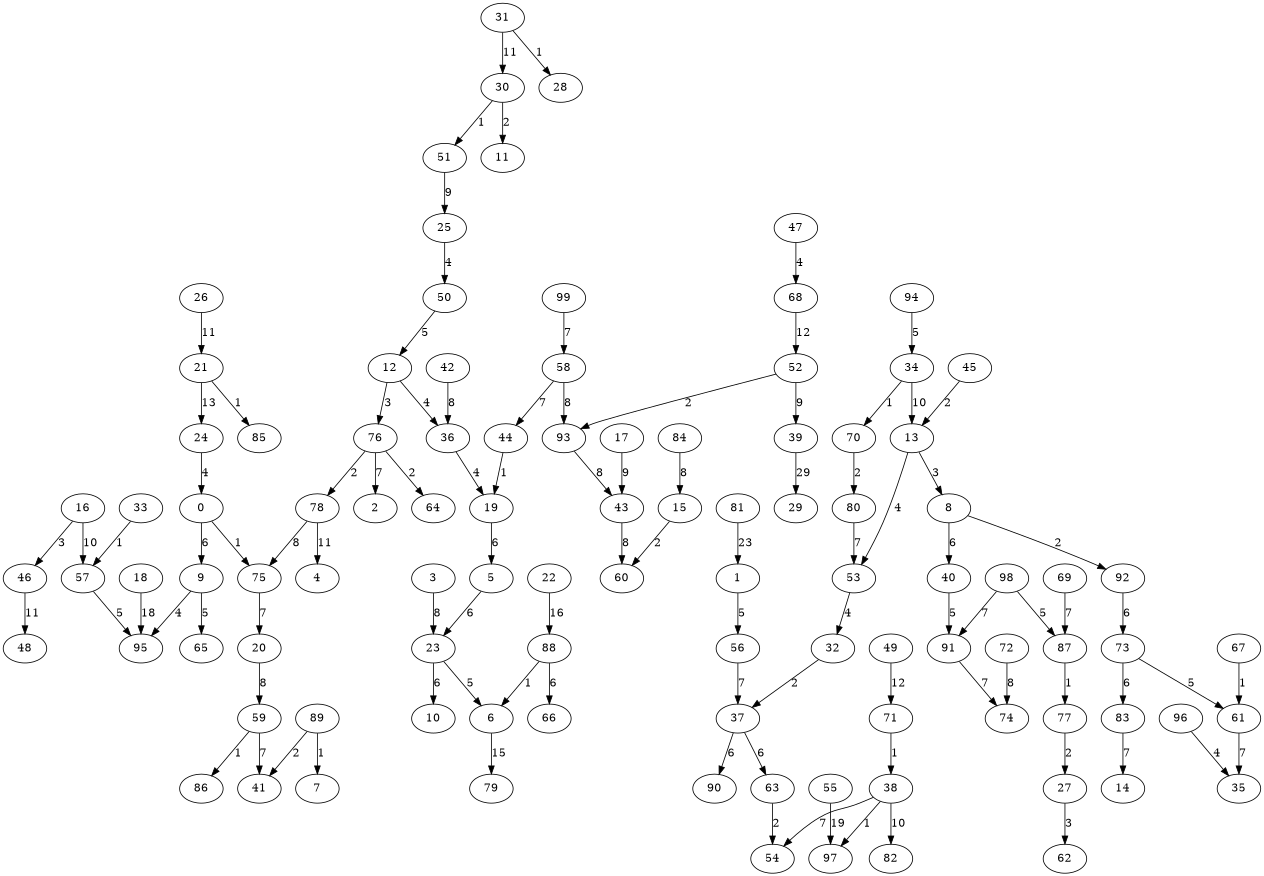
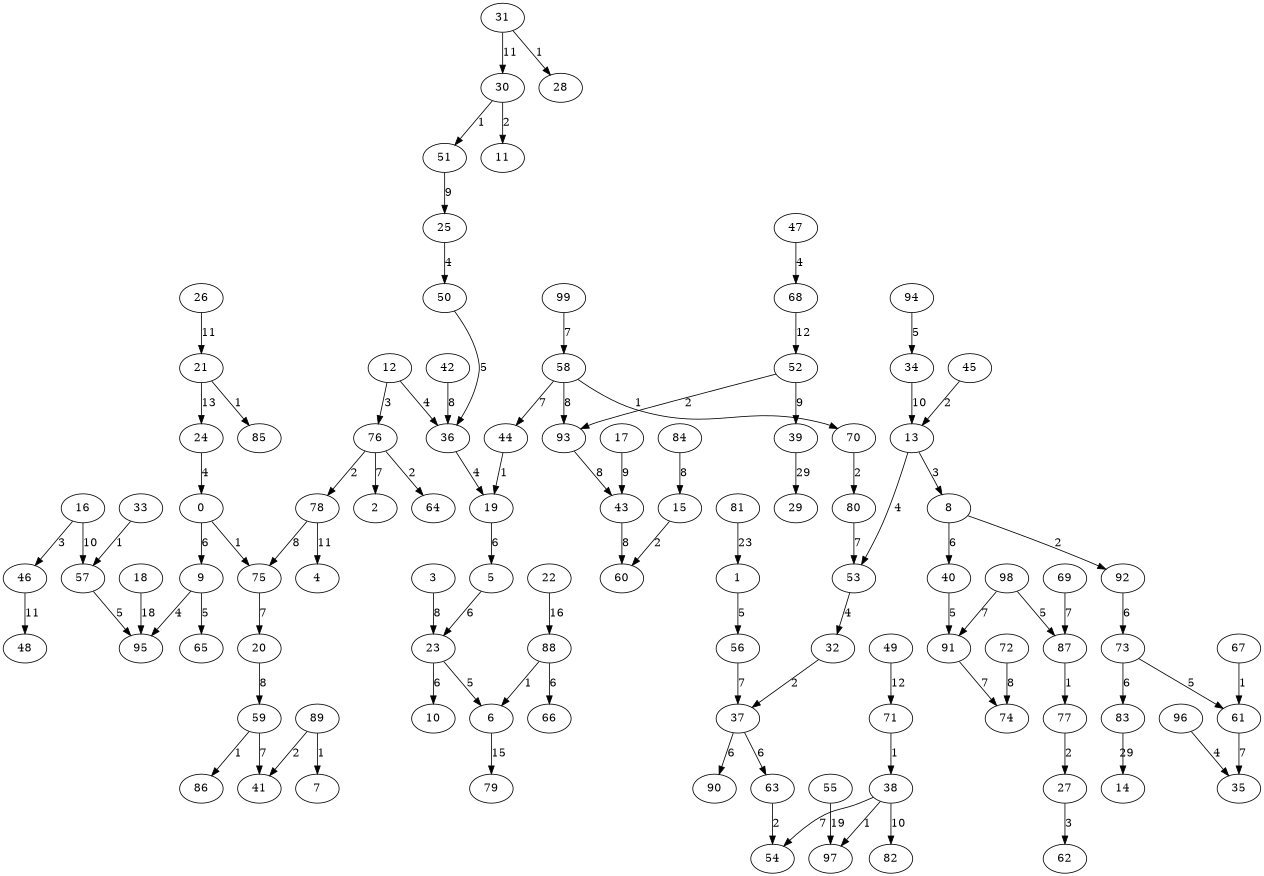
(420, 330) -> (479, 363)
(886, 400) -> (700, 419)
(1127, 754) -> (1127, 754)
